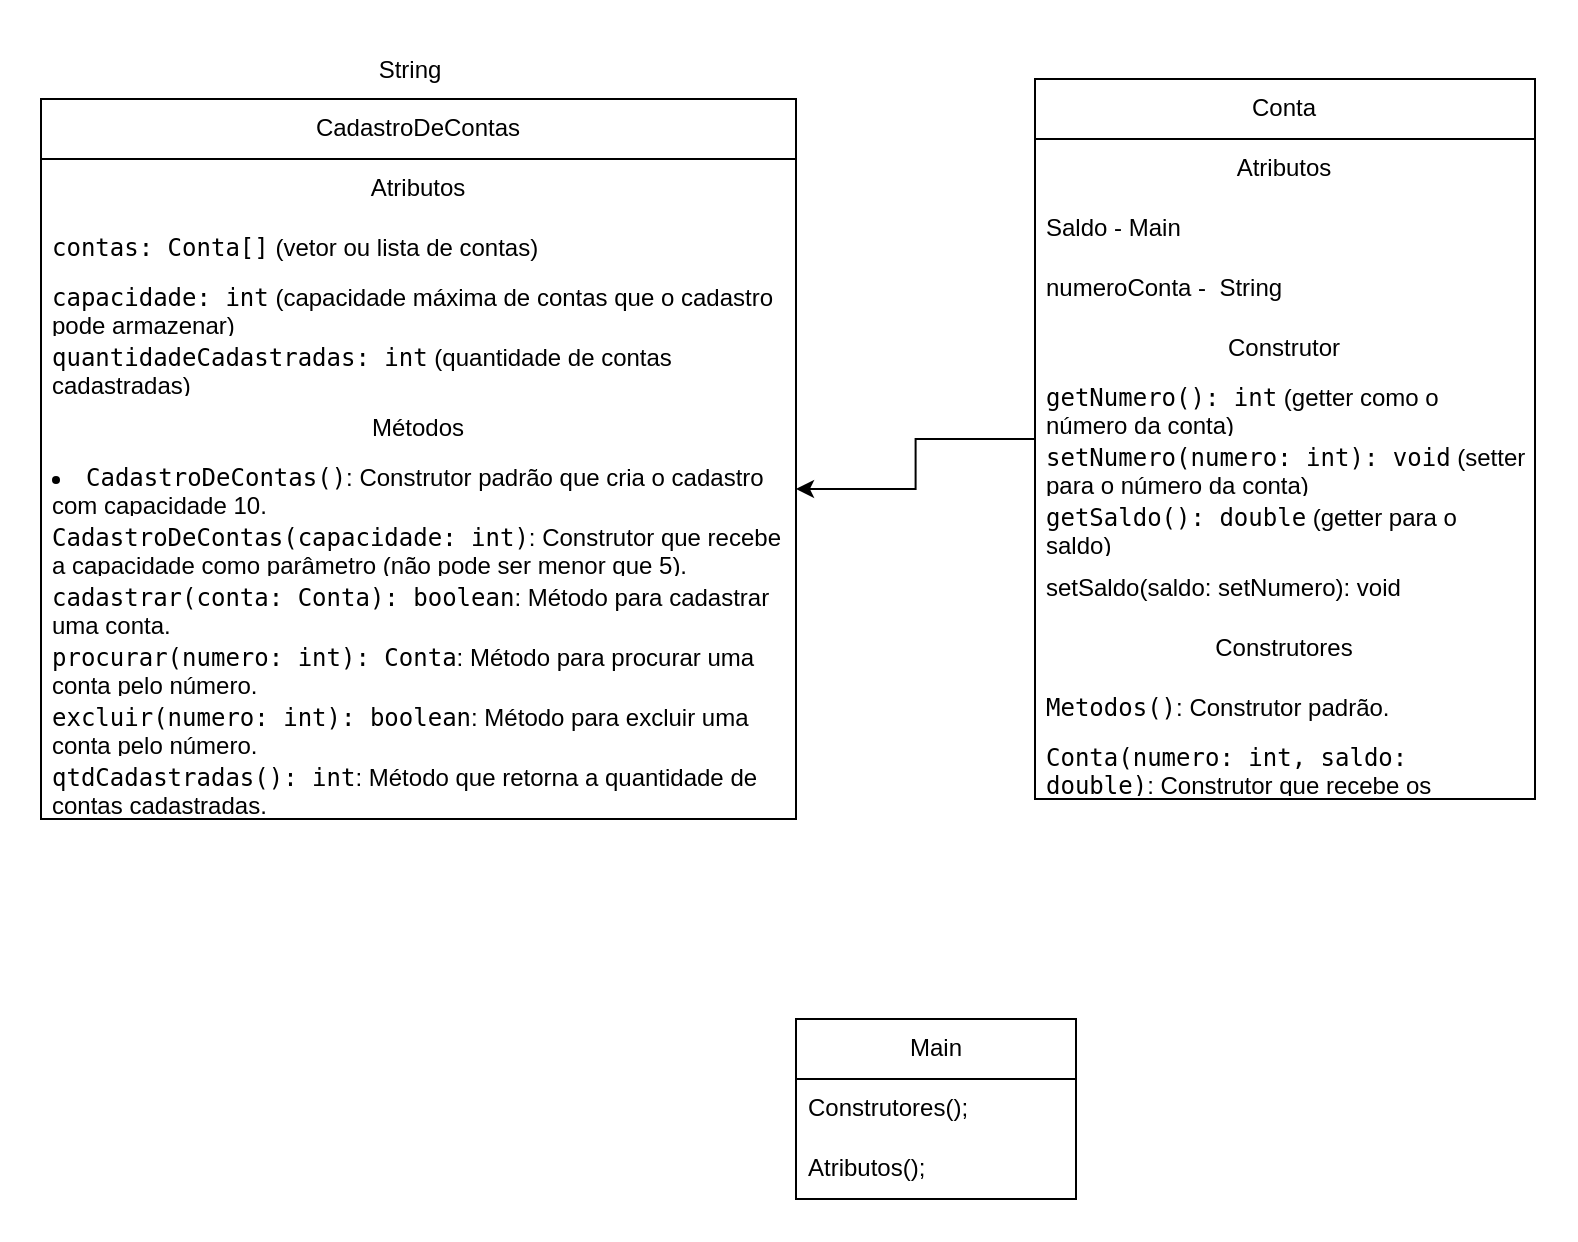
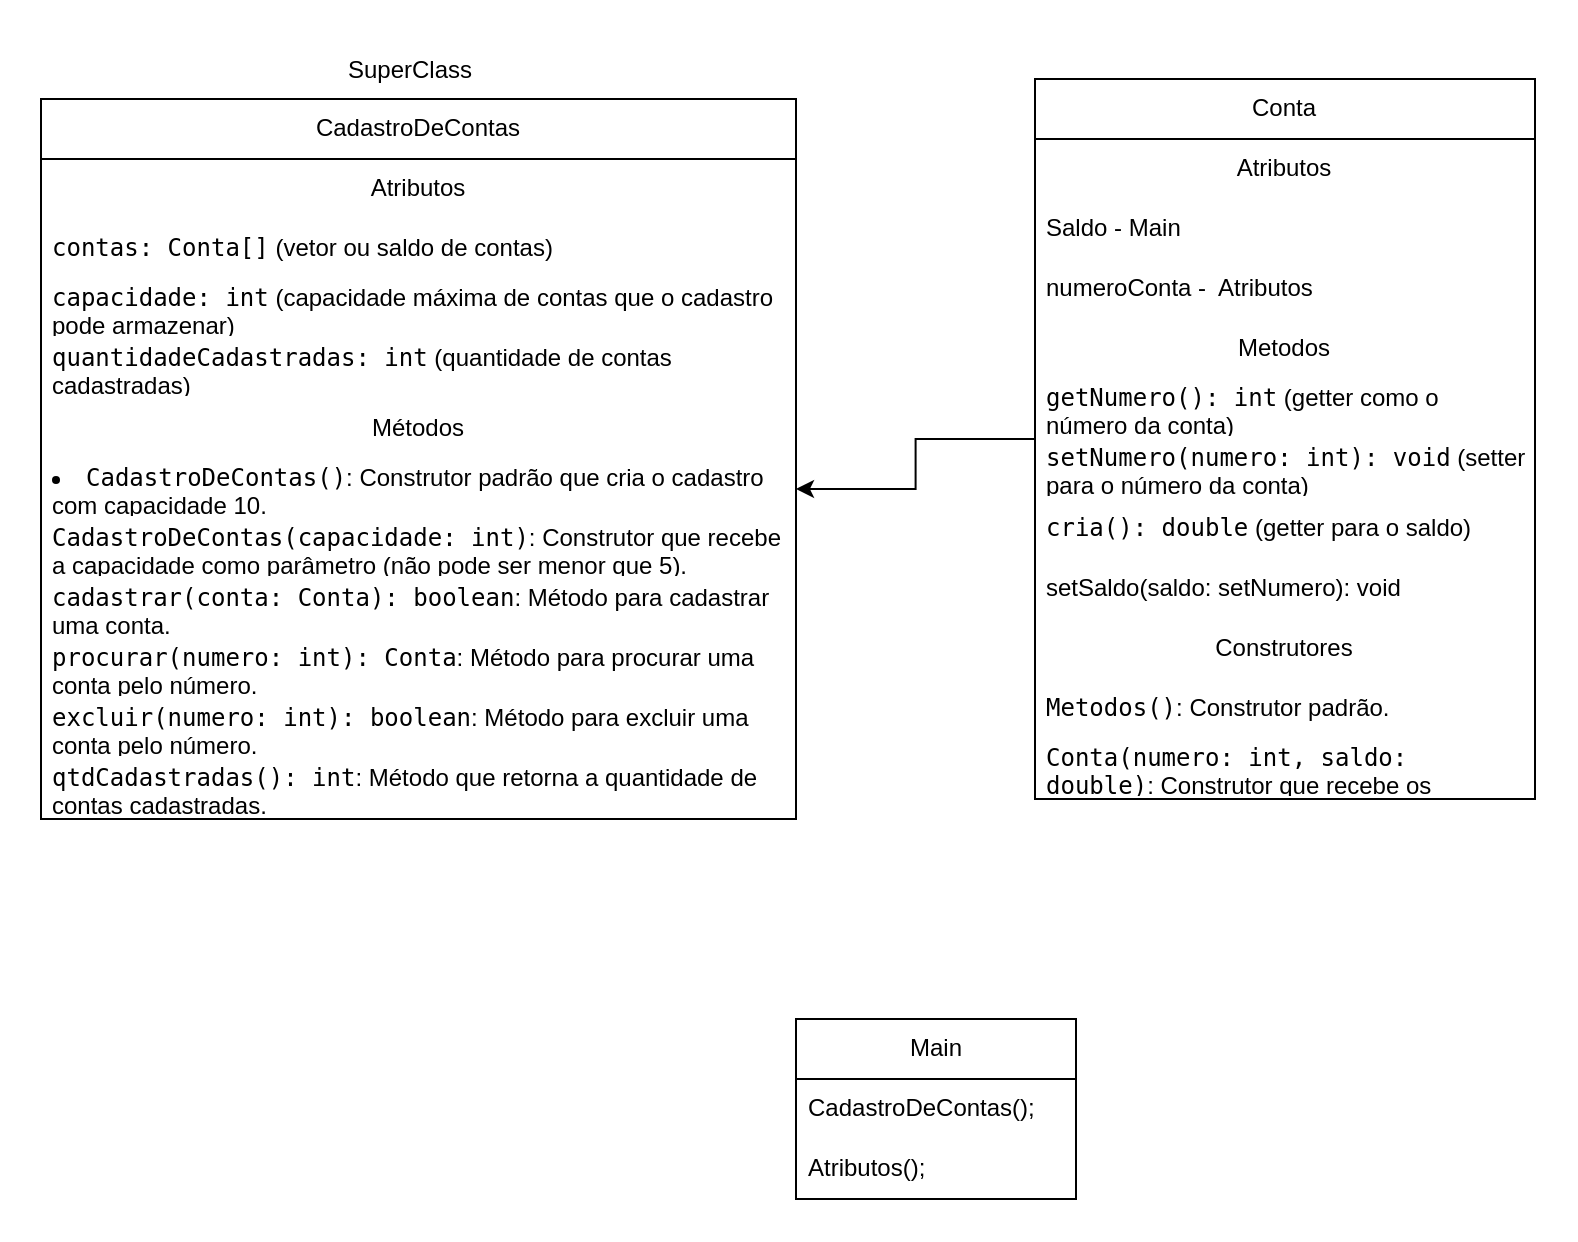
(411, 71) -> (411, 71)
(307, 249) -> (310, 249)
(1179, 289) -> (1199, 289)
(1285, 349) -> (1285, 349)
(1287, 529) -> (1261, 529)
(907, 1109) -> (934, 1109)
